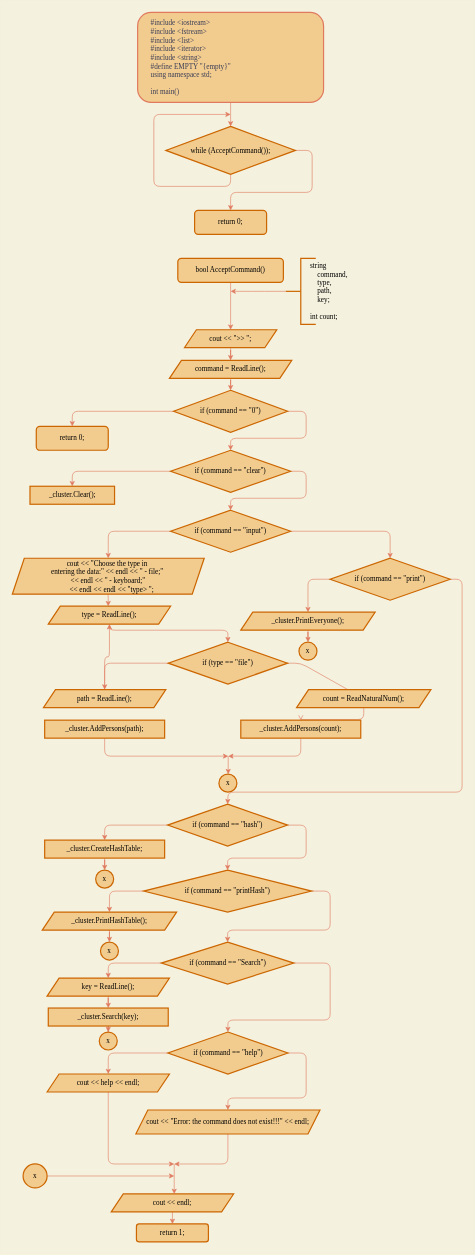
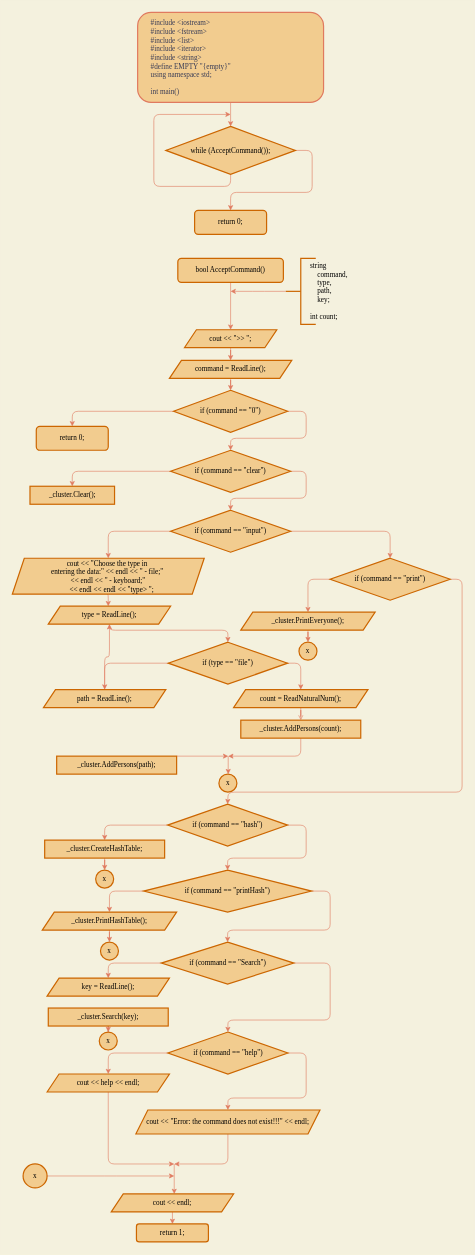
(364, 699) -> (301, 699)
(105, 729) -> (117, 765)
(108, 1002) -> none
